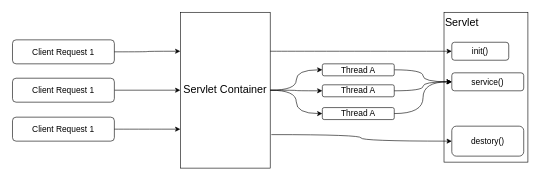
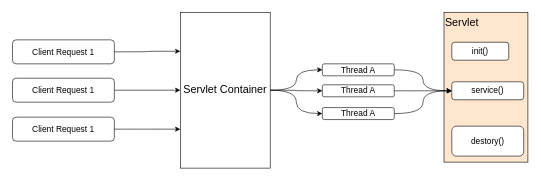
(465, 23) -> (465, 23)
(446, 51) -> none
(488, 82) -> (488, 91)
(352, 136) -> none
